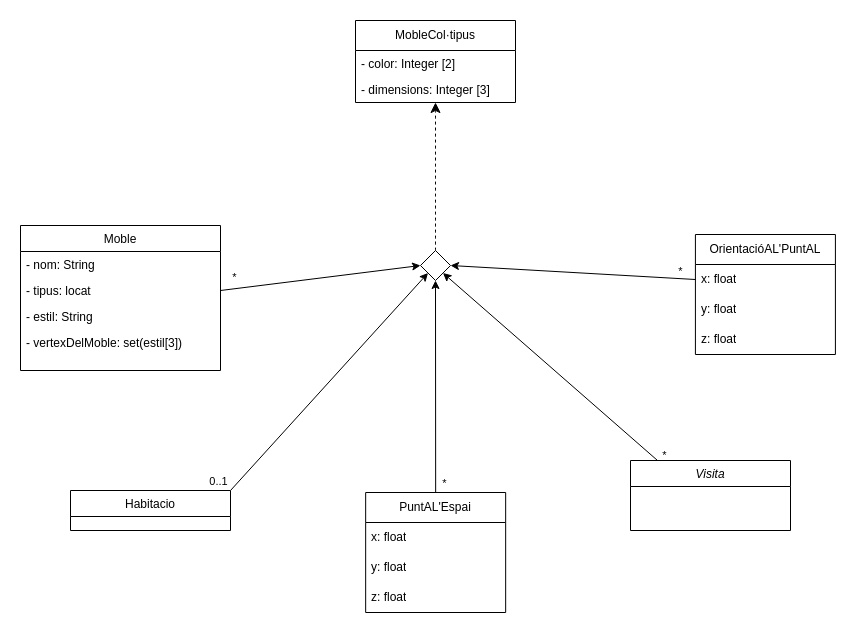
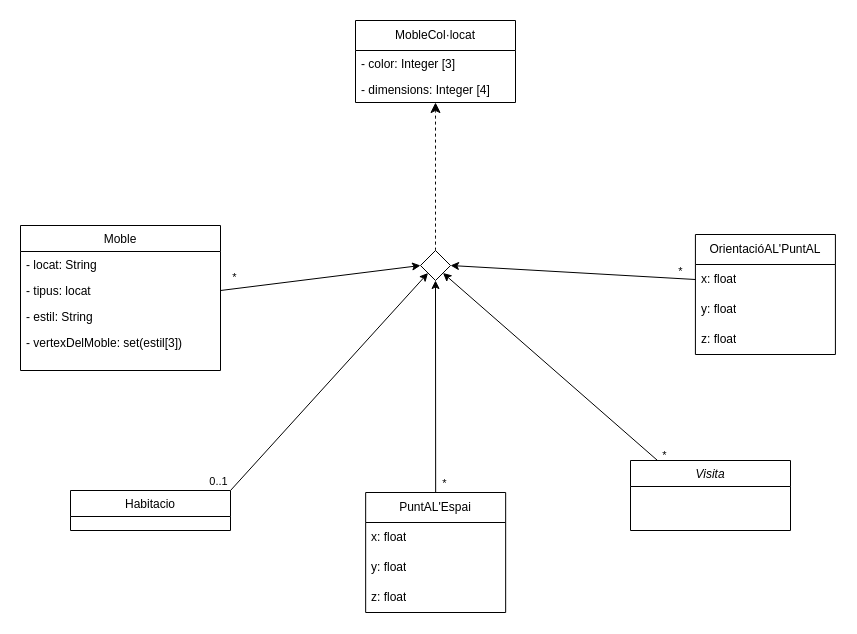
(436, 36) -> (436, 36)
(420, 64) -> (420, 64)
(436, 90) -> (436, 90)
(63, 265) -> (69, 265)
